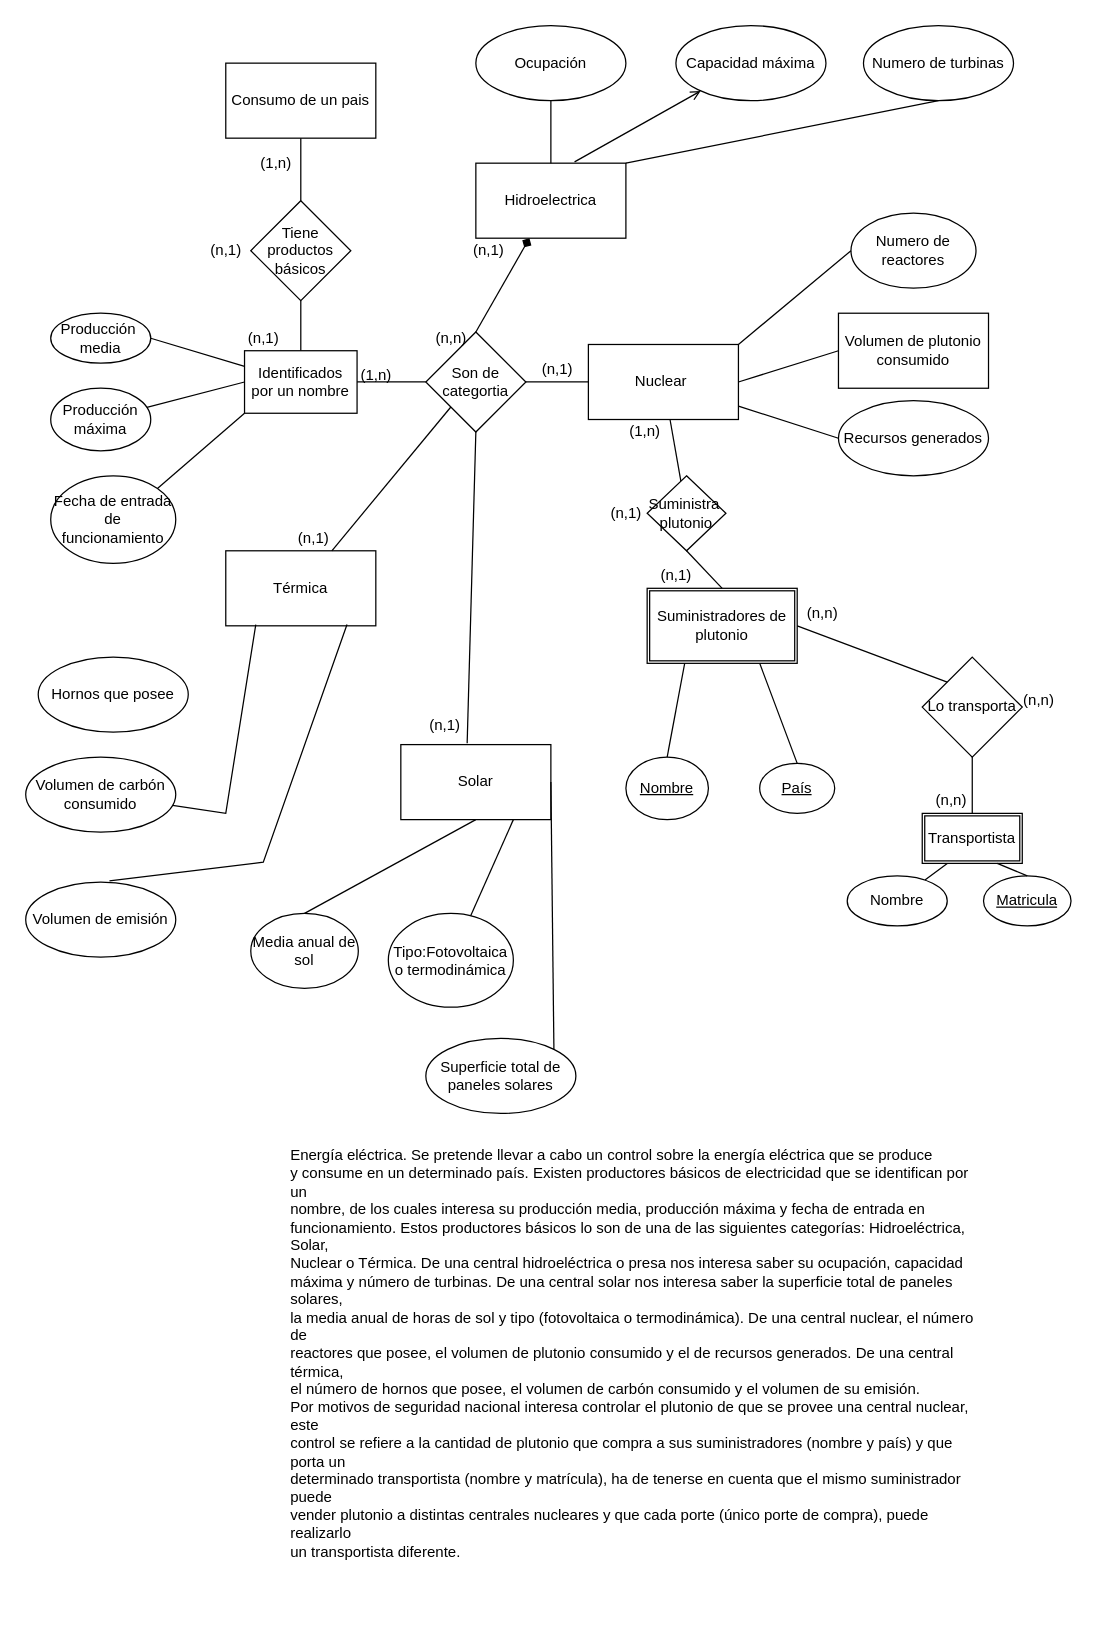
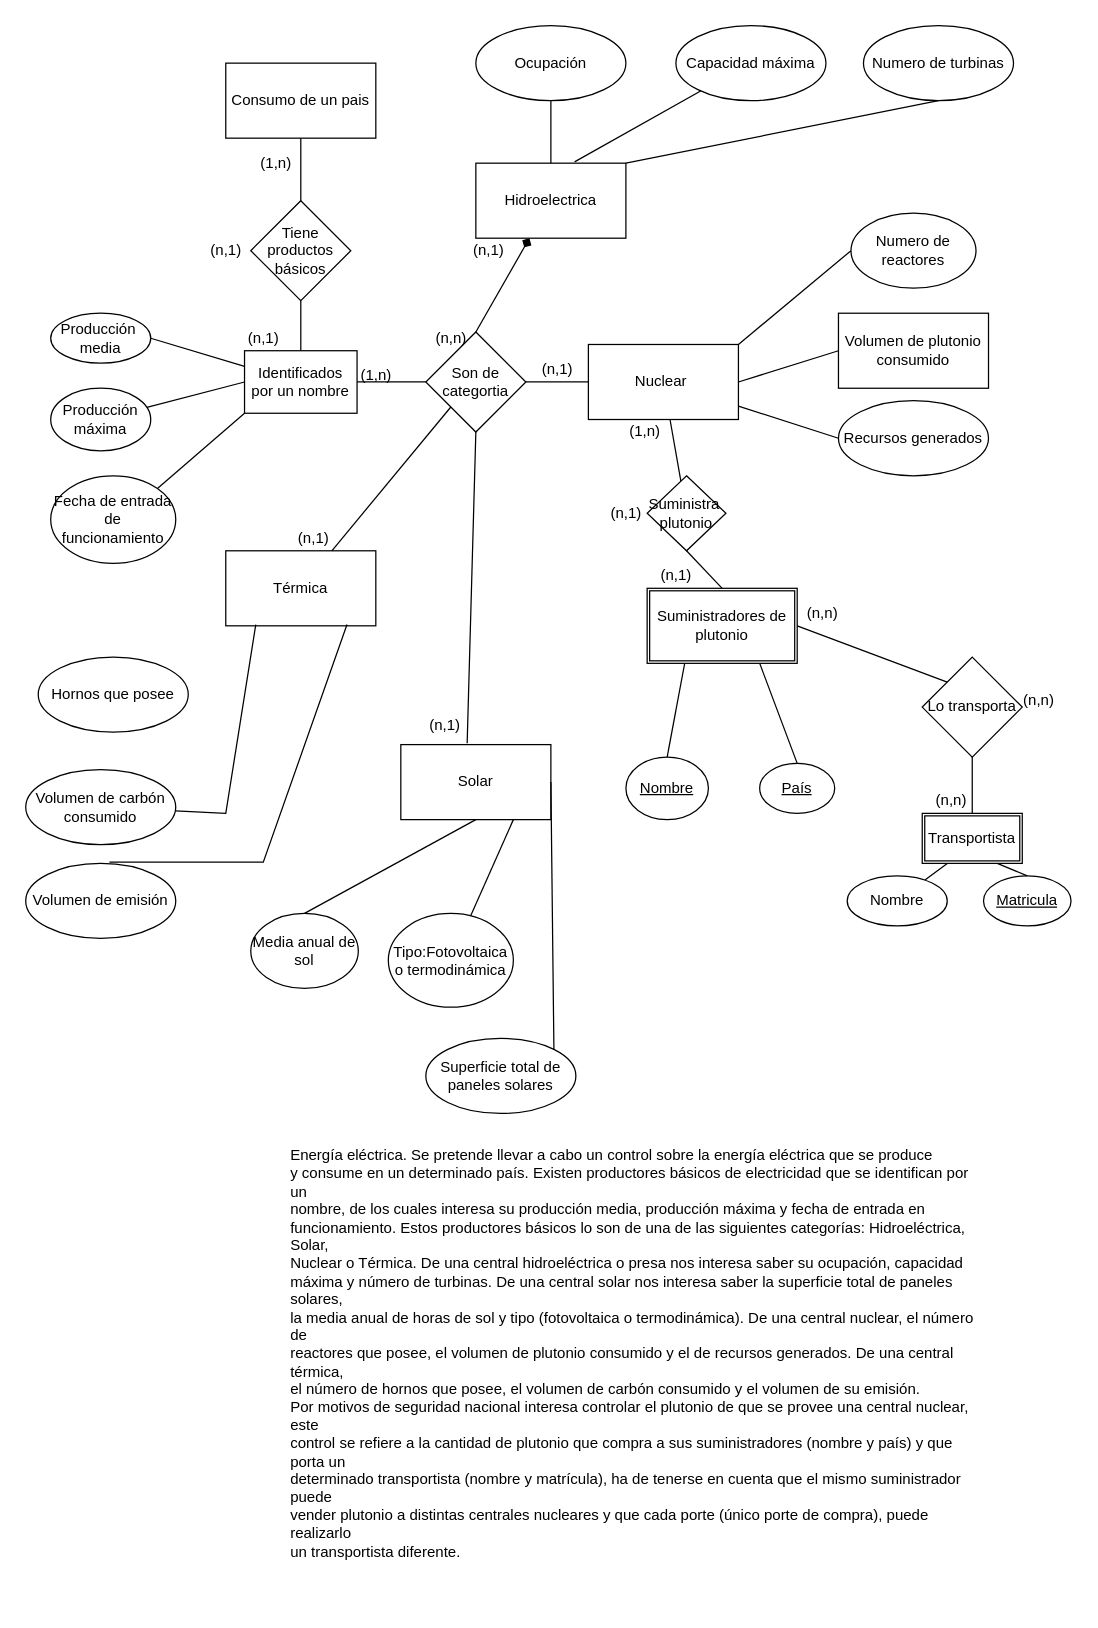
(694, 94) -> (696, 93)
(101, 794) -> (101, 807)
(101, 919) -> (101, 901)
